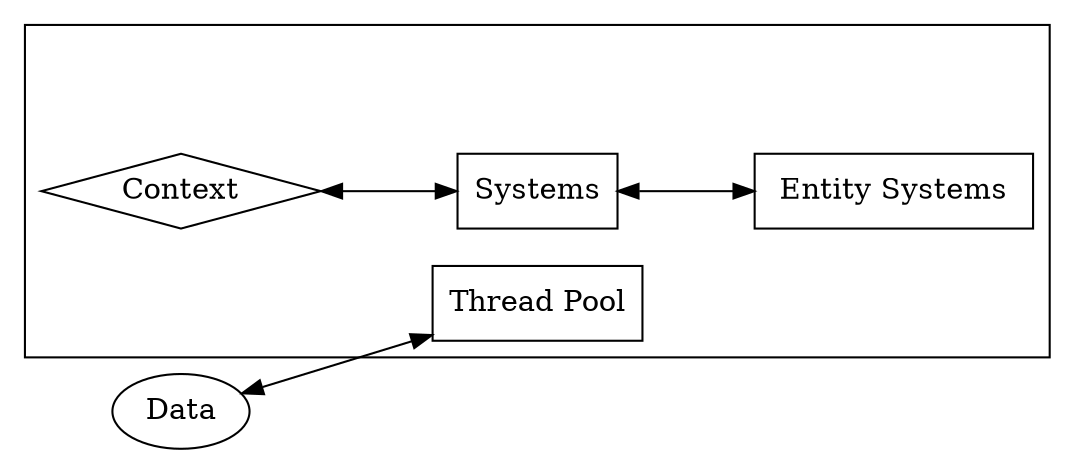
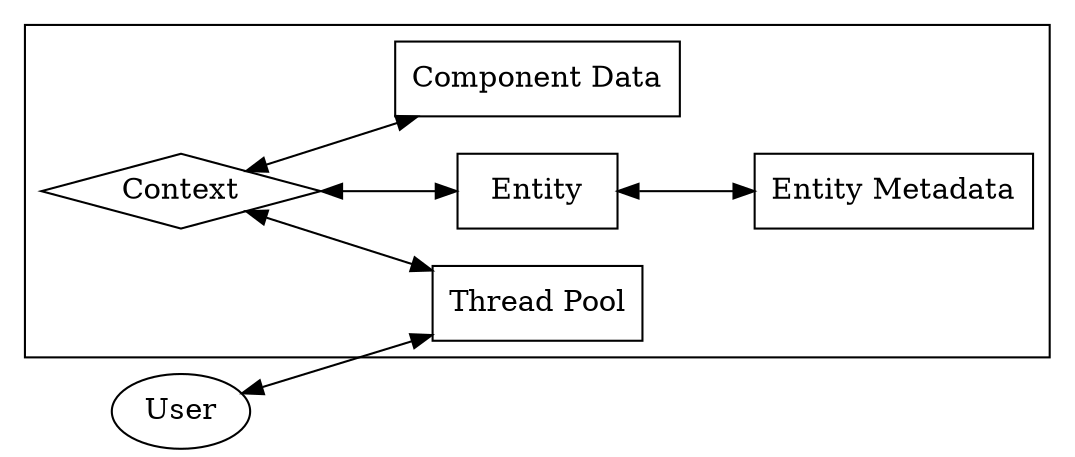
none -> (538, 79)
(538, 191) -> (538, 191)
(894, 191) -> (894, 191)
none -> (339, 241)
(181, 411) -> (181, 411)
